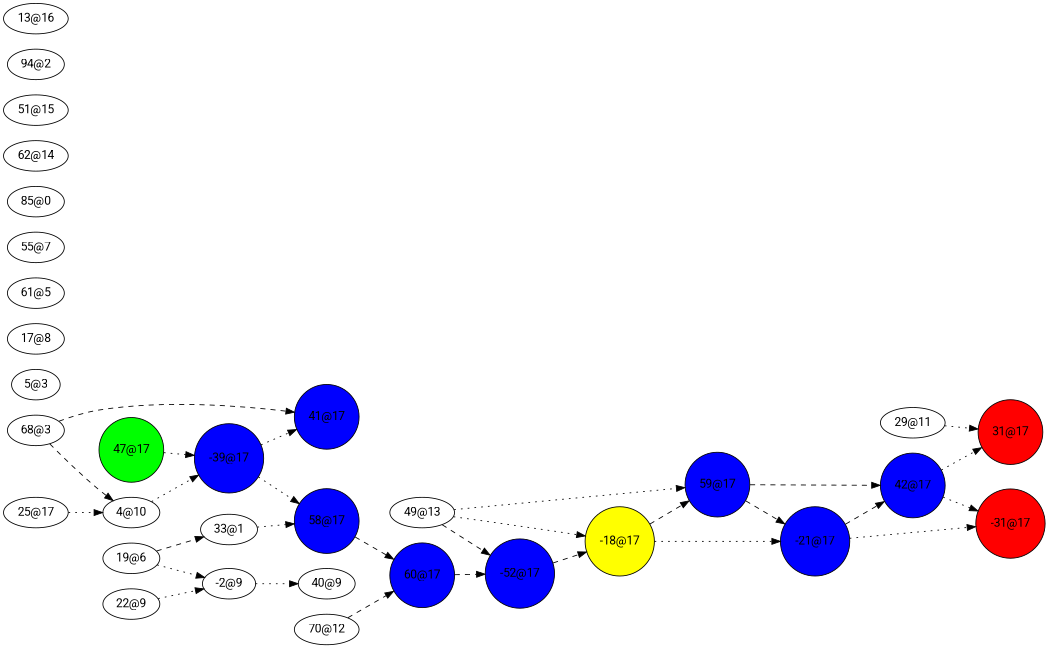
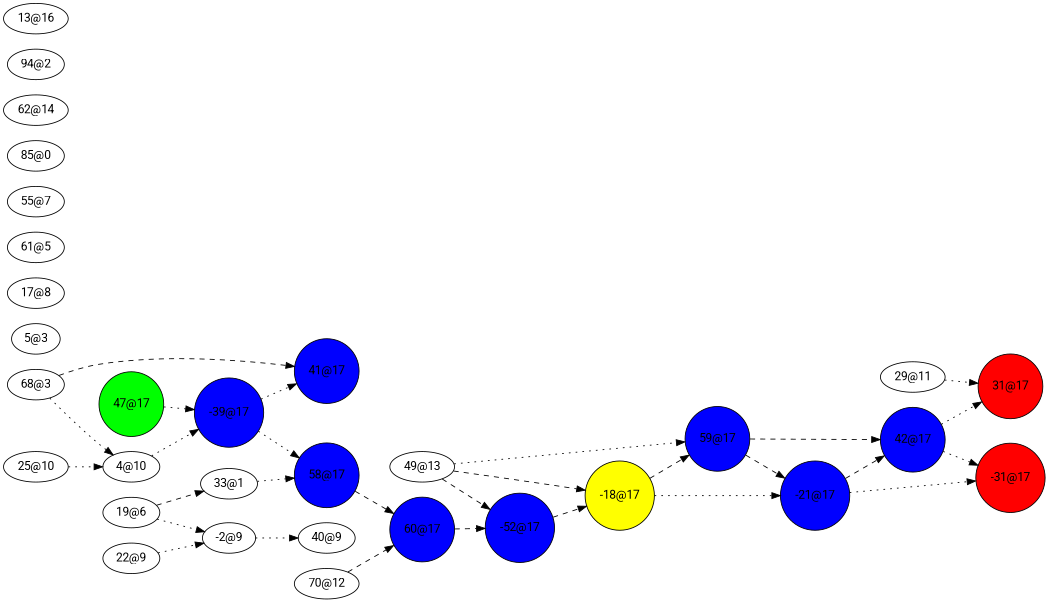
(36, 110) -> none
(77, 471) -> (77, 425)
(36, 513) -> (36, 467)
(515, 525) -> (515, 480)
